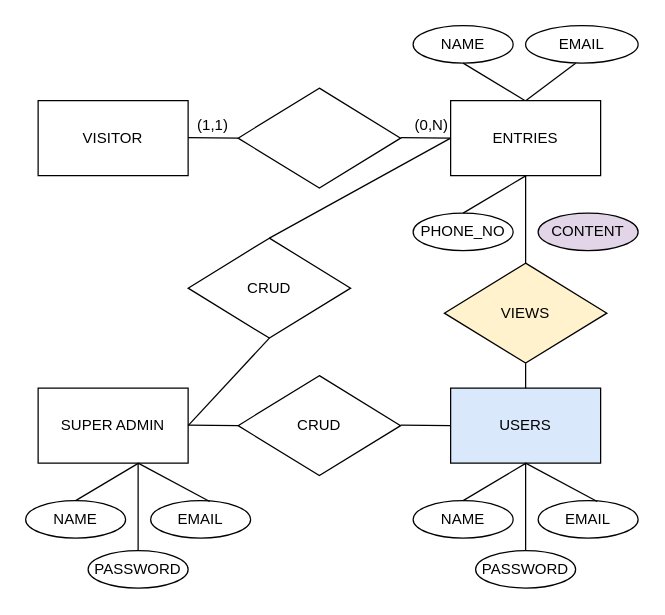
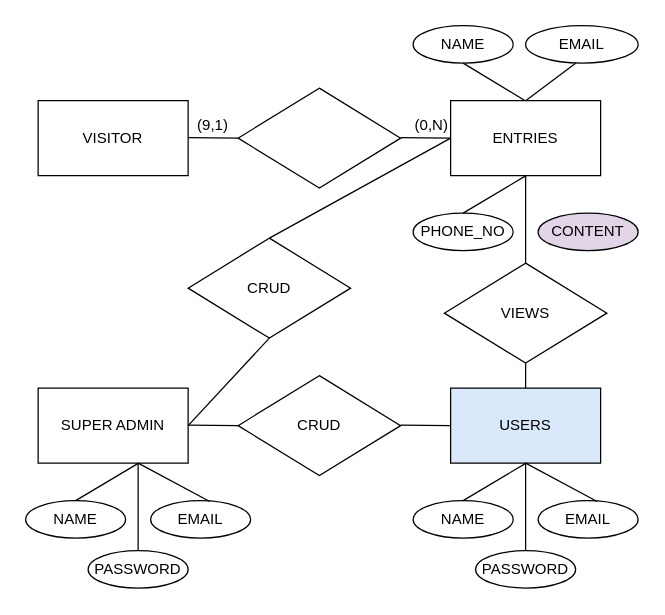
(213, 126) -> (213, 126)
(526, 313) -> (526, 313)
